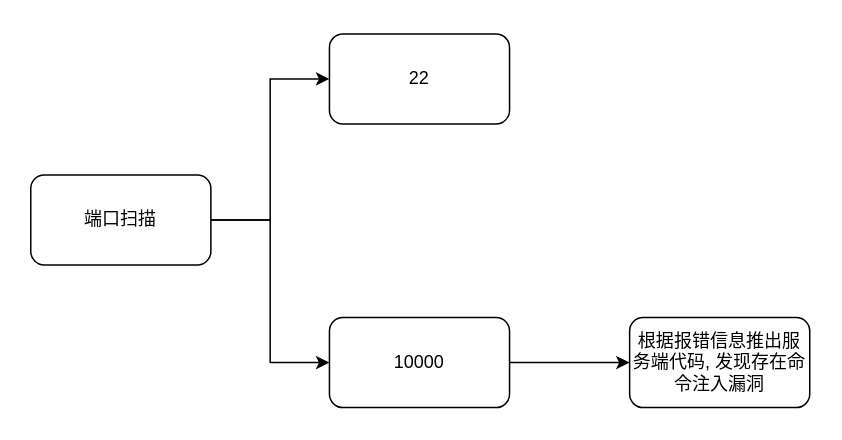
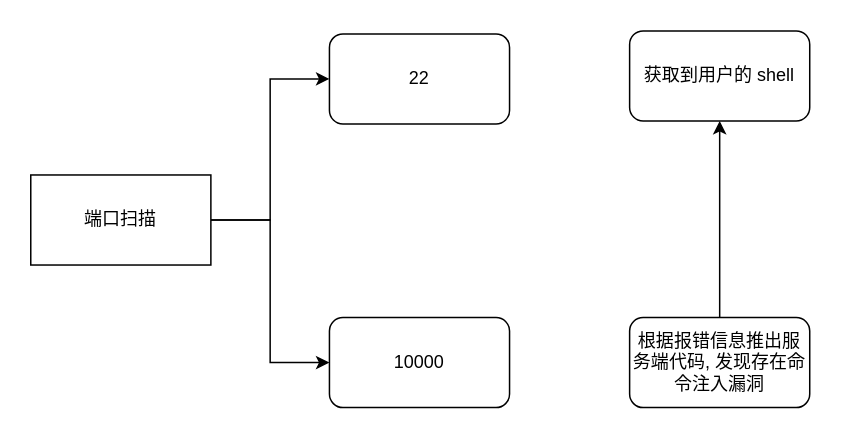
none -> (719, 76)
(121, 220) -> (121, 220)
none -> (719, 224)
(564, 362) -> none
